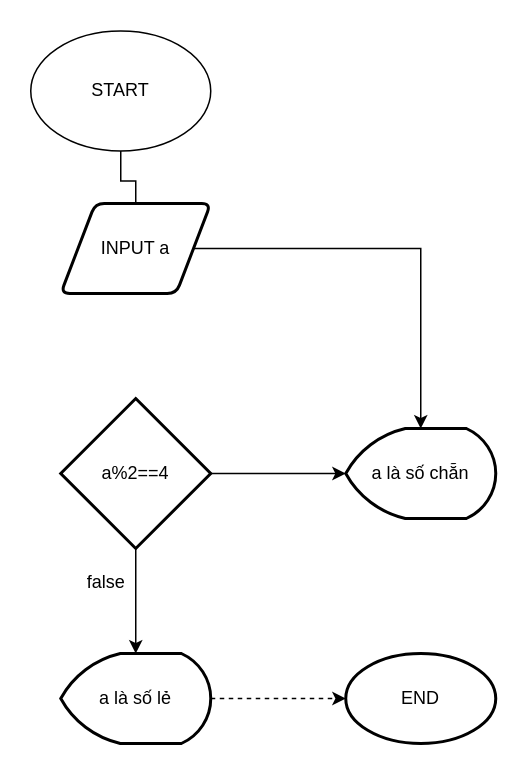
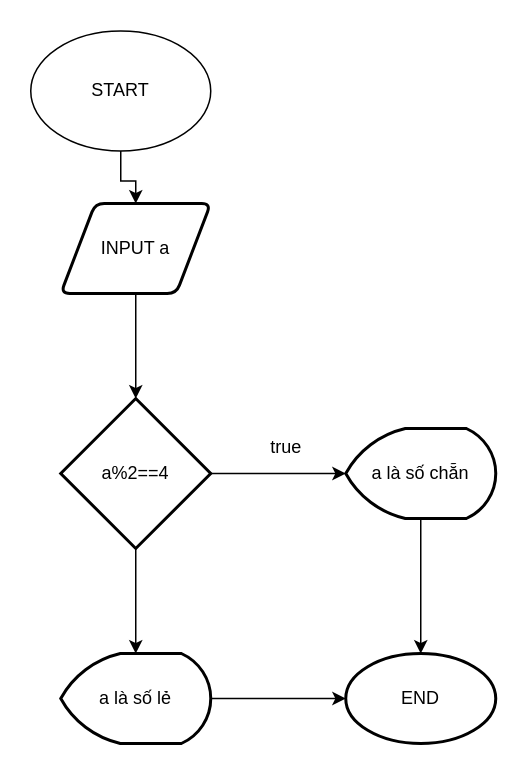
(136, 196) -> (136, 192)
(392, 248) -> (136, 340)
none -> (286, 448)
none -> (421, 580)
(106, 583) -> none
(274, 698) -> (274, 698)
